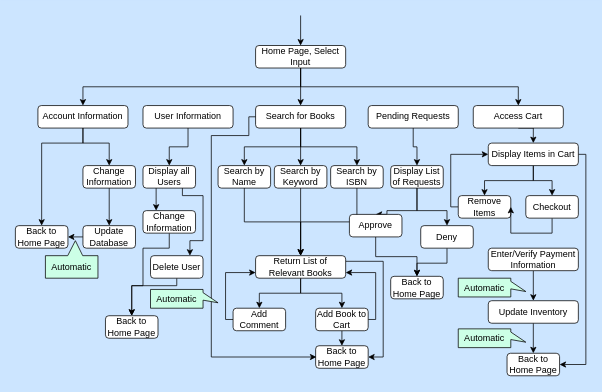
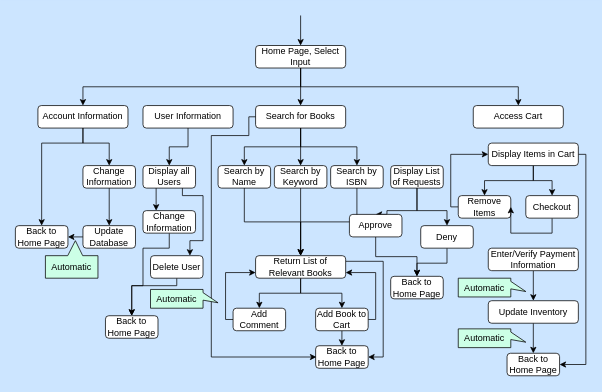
(413, 117) -> none
(533, 132) -> none
(413, 139) -> none
